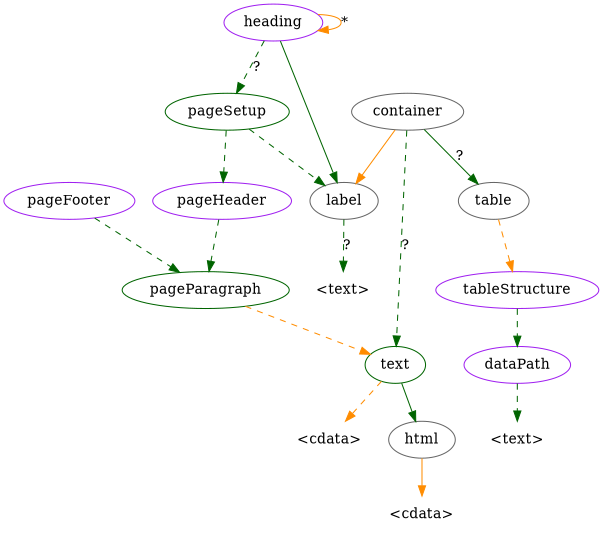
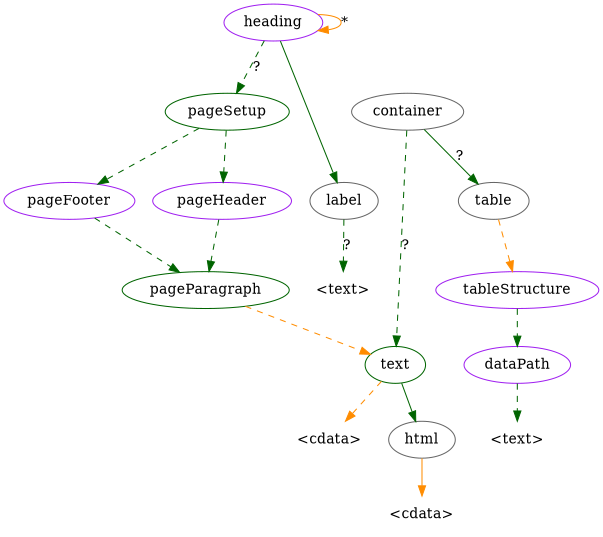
(379, 153) -> none
(283, 154) -> (153, 154)
